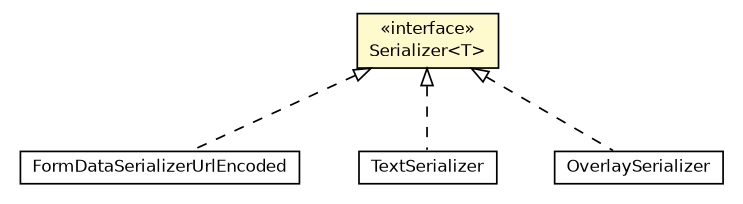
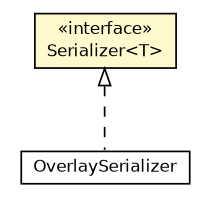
(160, 167) -> none
(427, 167) -> none
